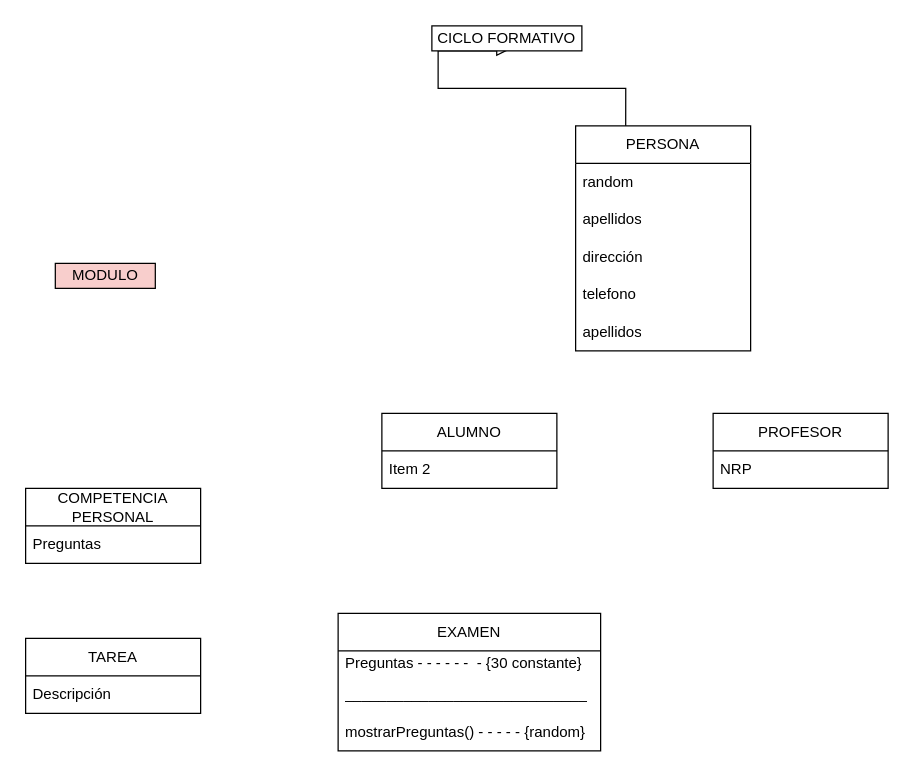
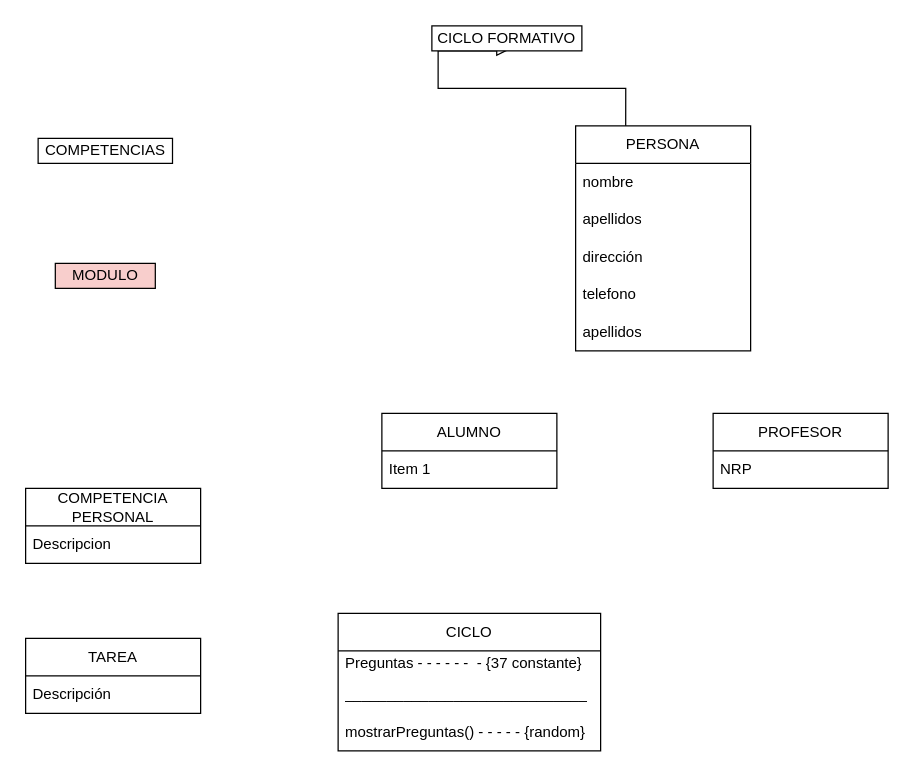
none -> (105, 151)
(608, 182) -> (608, 182)
(413, 469) -> (413, 469)
(71, 544) -> (75, 544)
(469, 632) -> (469, 632)
(471, 663) -> (471, 663)
